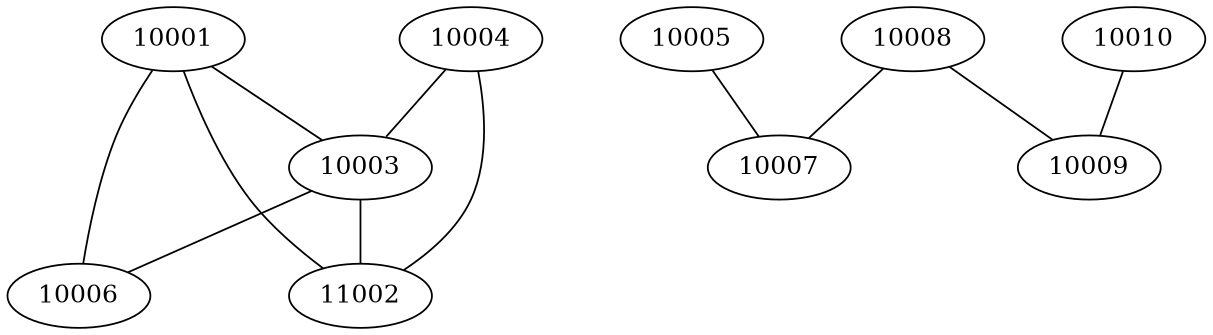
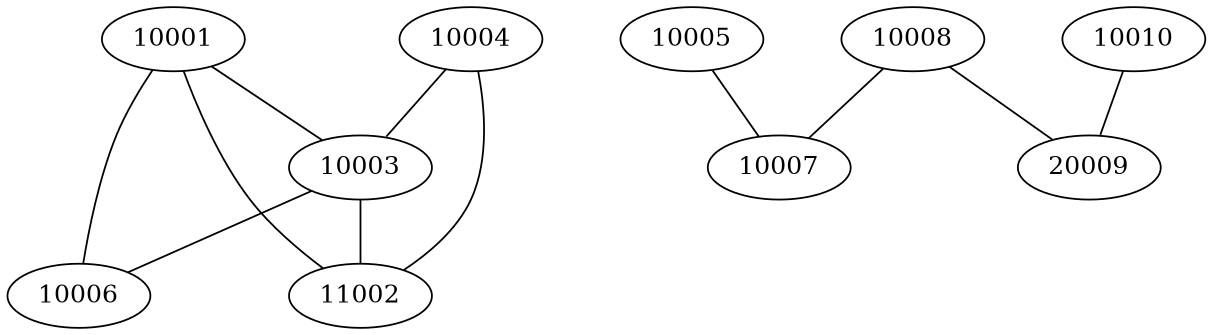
(1089, 168) -> (1089, 168)
